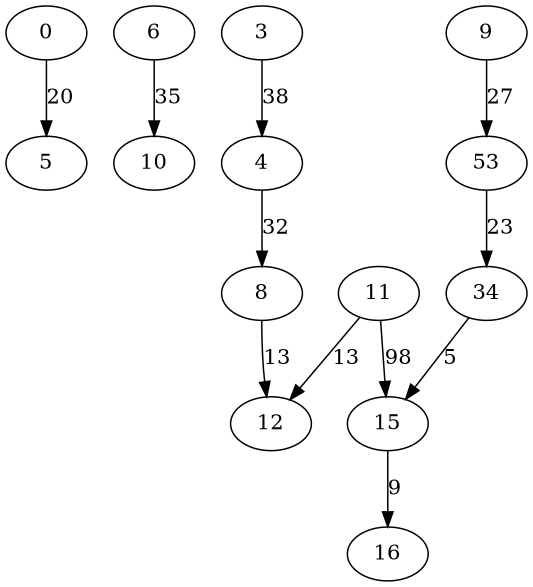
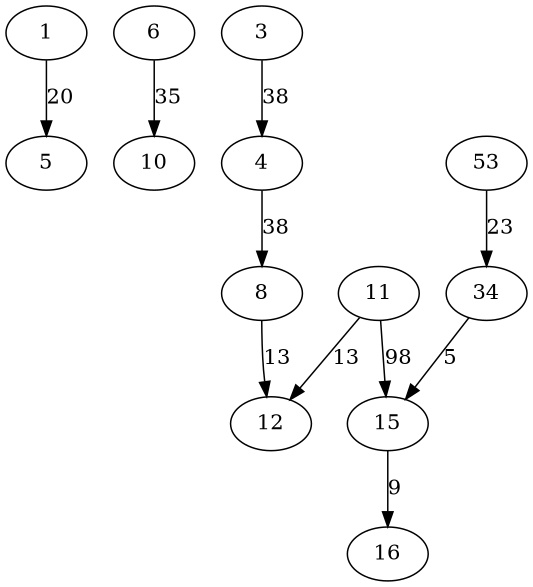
(46, 33) -> (46, 33)
(487, 33) -> none
(276, 228) -> (276, 228)
